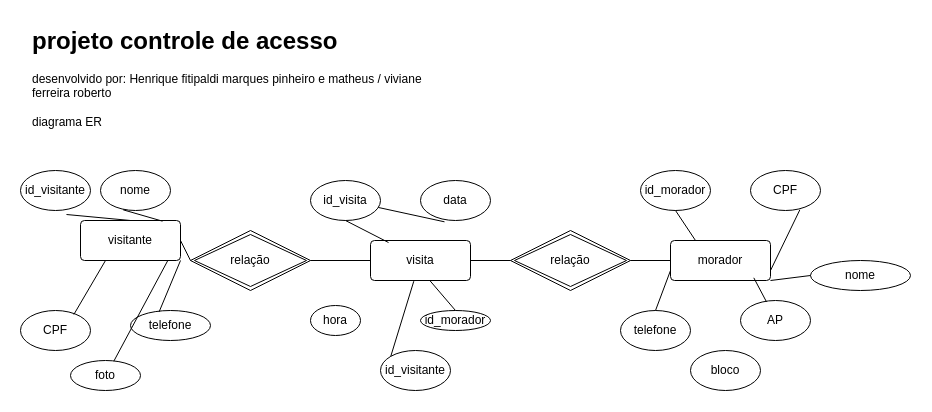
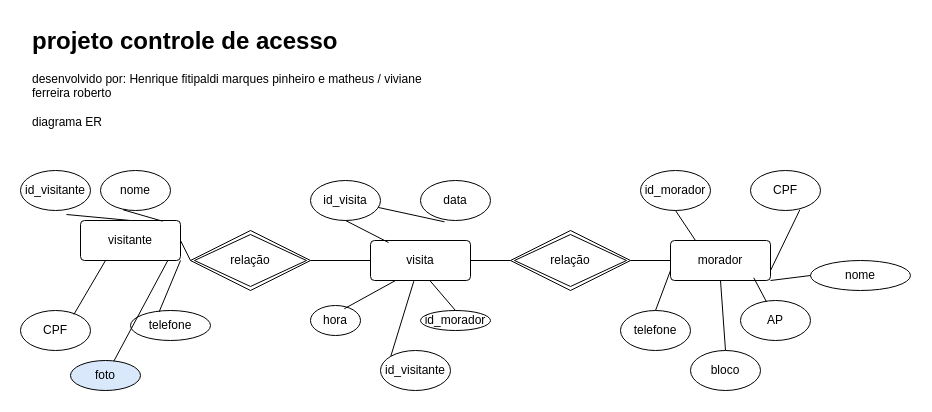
none -> (370, 295)
none -> (723, 316)
(106, 376) -> (106, 376)
